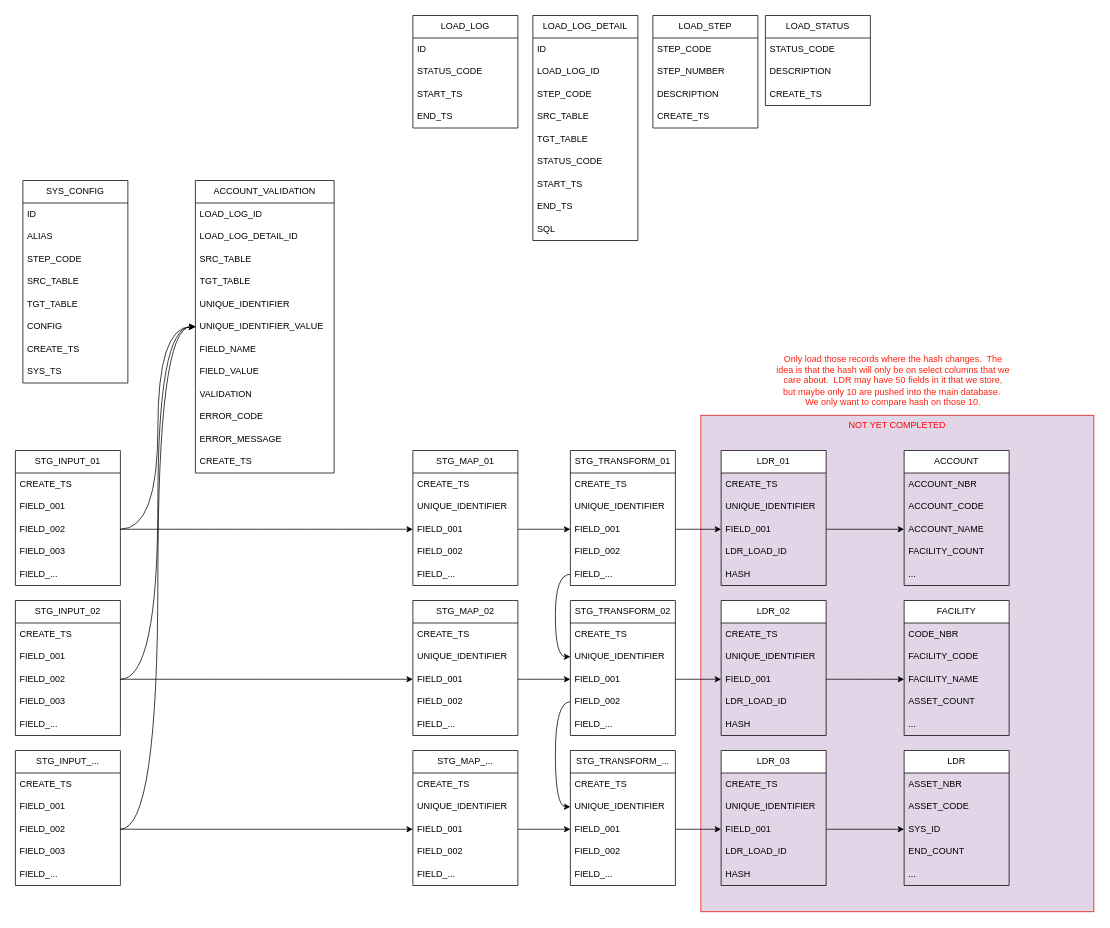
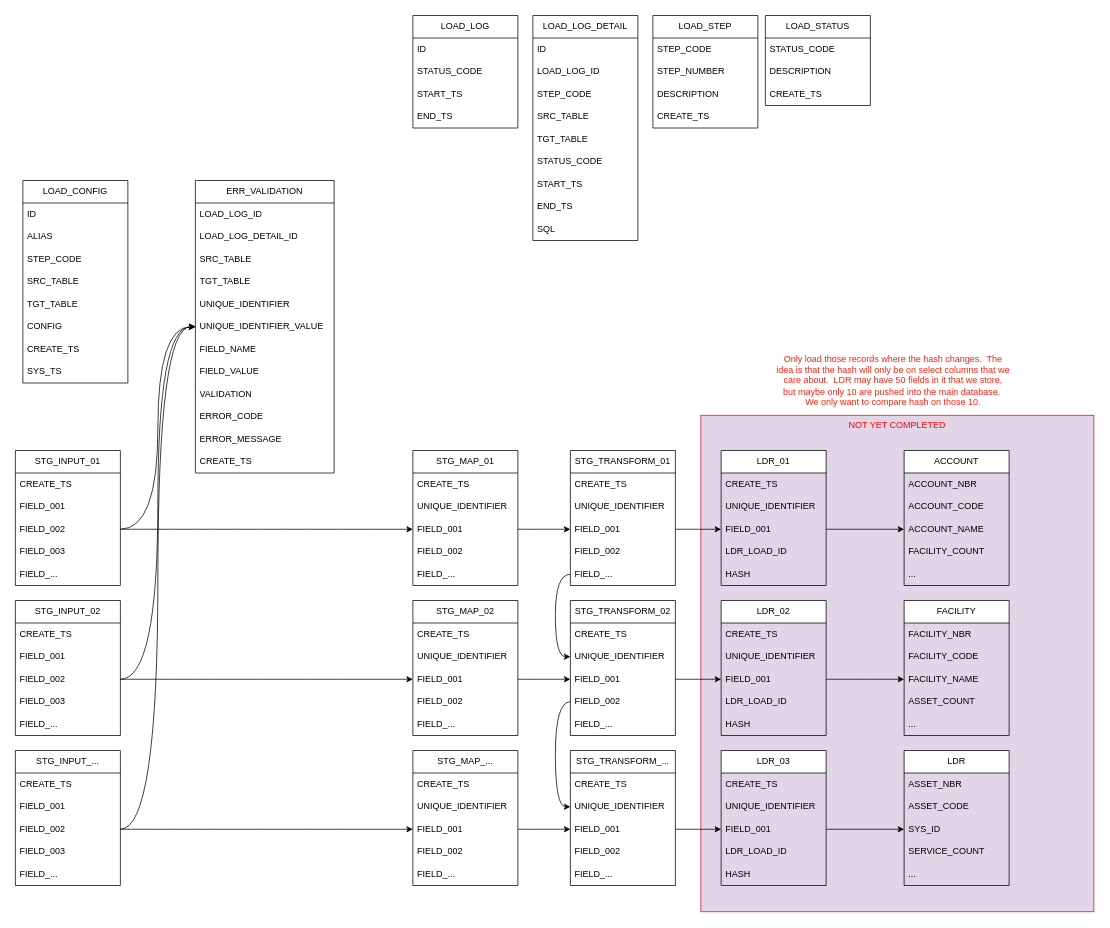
(75, 192) -> (75, 192)
(265, 192) -> (265, 192)
(929, 634) -> (939, 634)
(931, 852) -> (941, 852)
